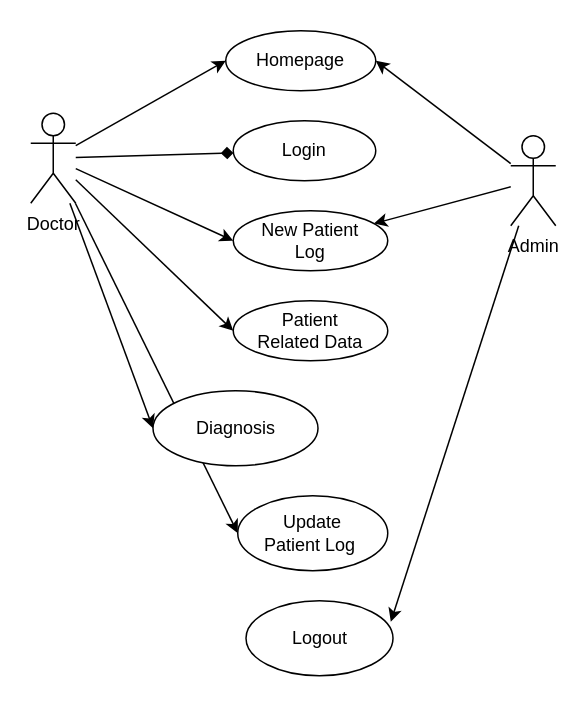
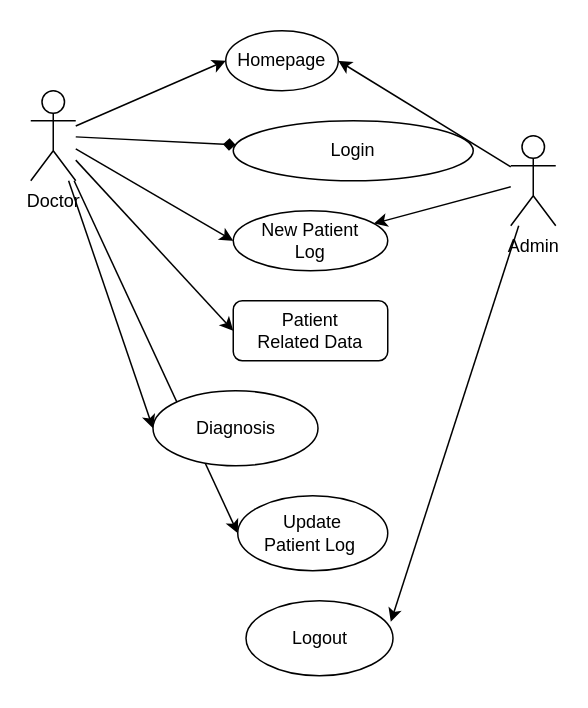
(301, 61) -> (282, 61)
(305, 151) -> (353, 151)
(53, 158) -> (53, 136)
(311, 331) -> (311, 331)
